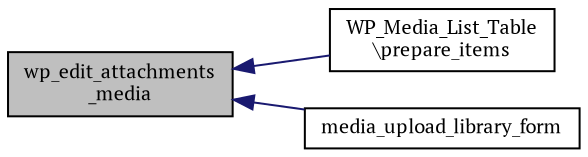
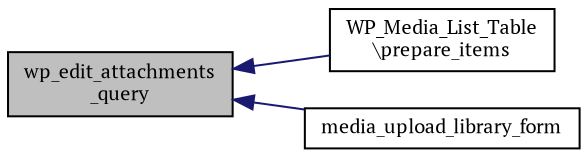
(120, 84) -> (120, 84)
